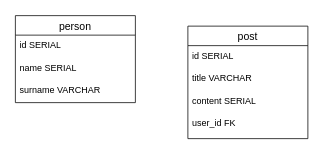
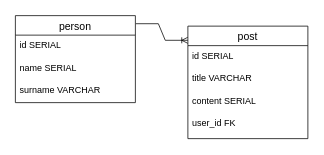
none -> (162, 31)
